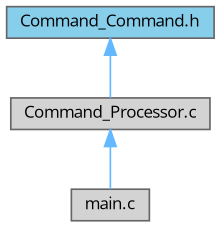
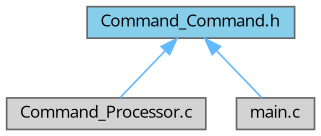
(110, 168) -> (239, 74)
